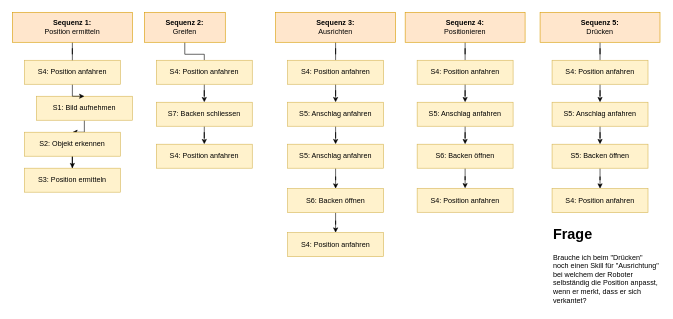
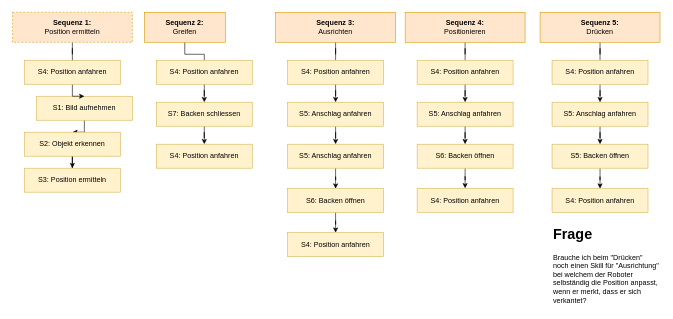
(72, 27) -> (72, 27)
